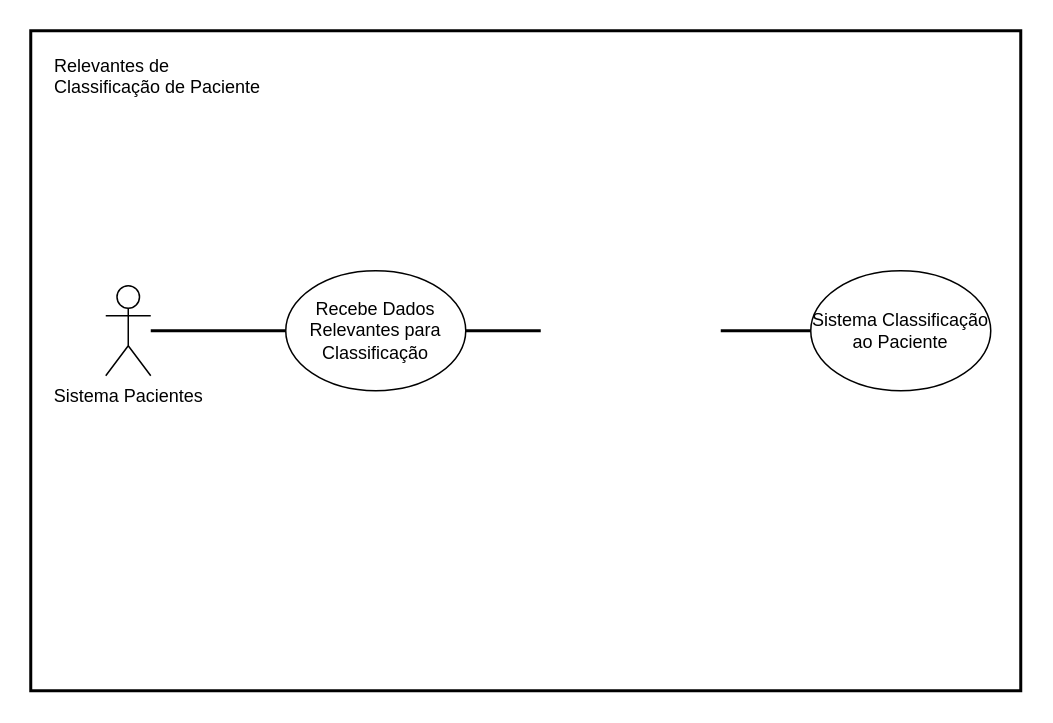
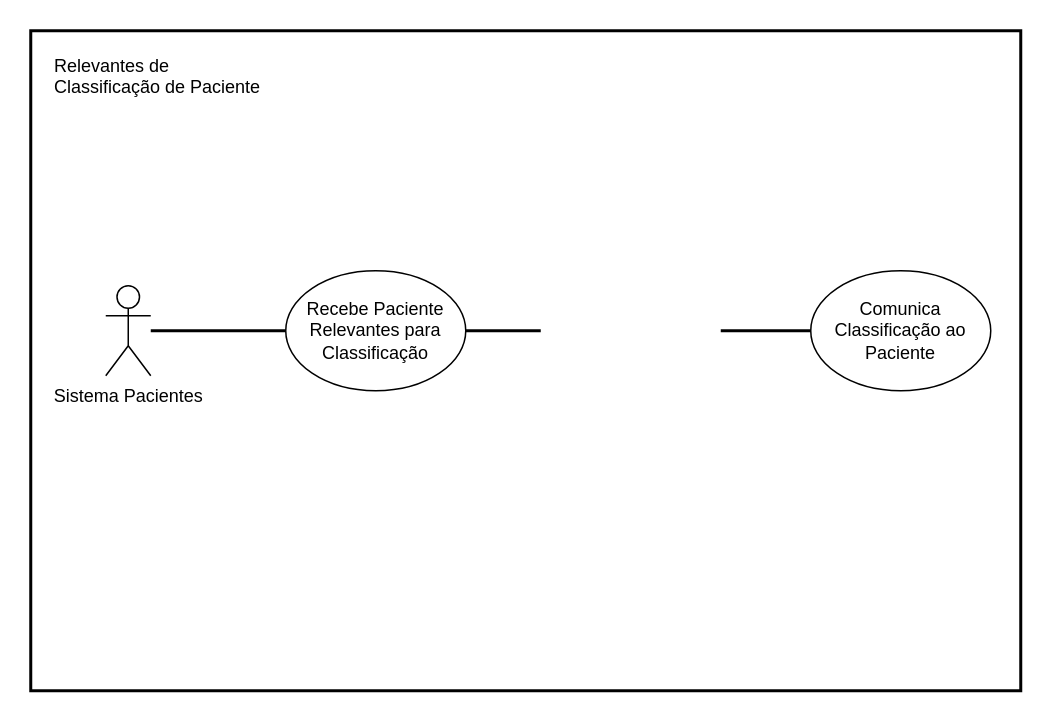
(376, 331) -> (376, 331)
(901, 331) -> (901, 331)
